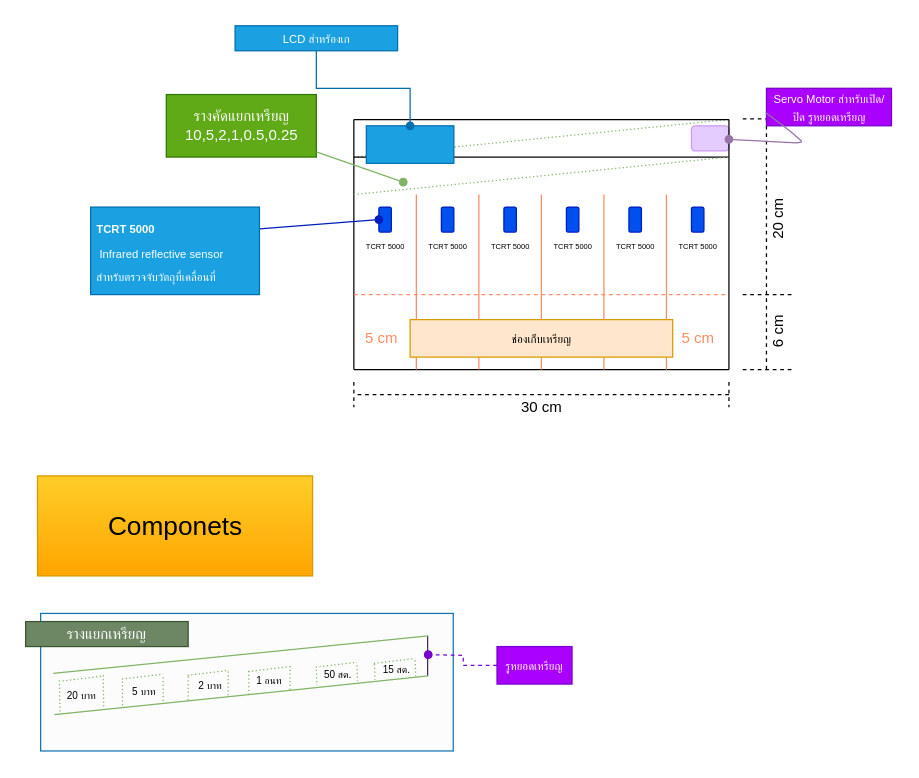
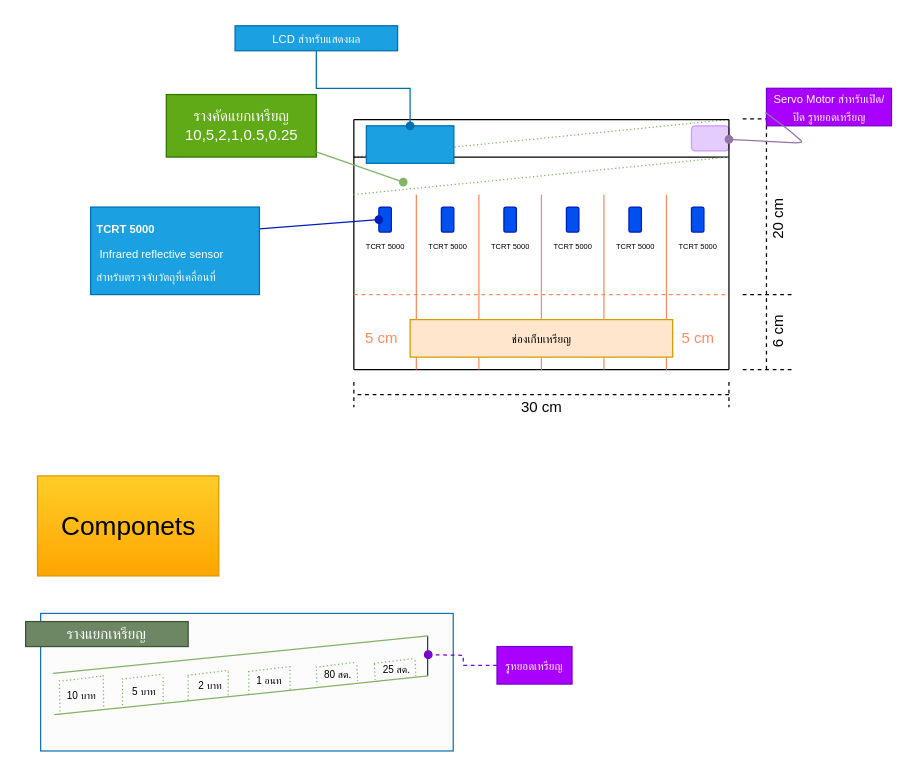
(317, 38) -> (317, 38)
(175, 526) -> (128, 526)
(397, 668) -> (397, 668)
(338, 673) -> (338, 673)
(82, 694) -> (82, 694)
